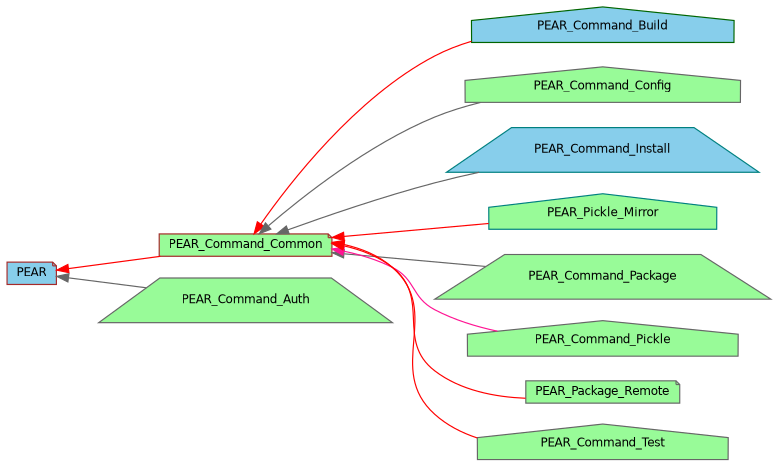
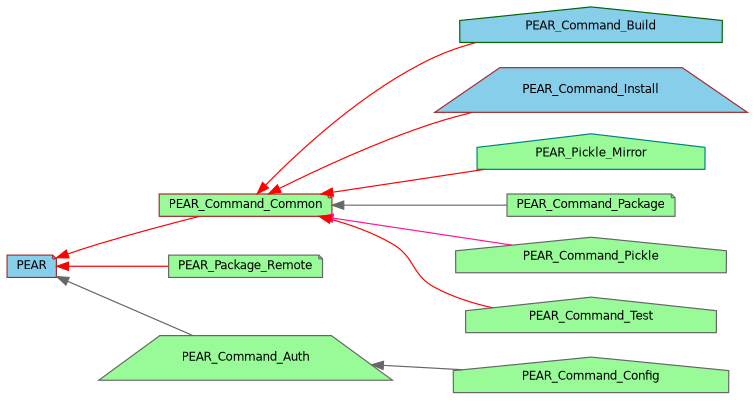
(603, 150) -> (591, 90)
(368, 152) -> (423, 368)
(382, 198) -> (374, 146)
(603, 277) -> (591, 205)
(420, 353) -> (119, 266)
